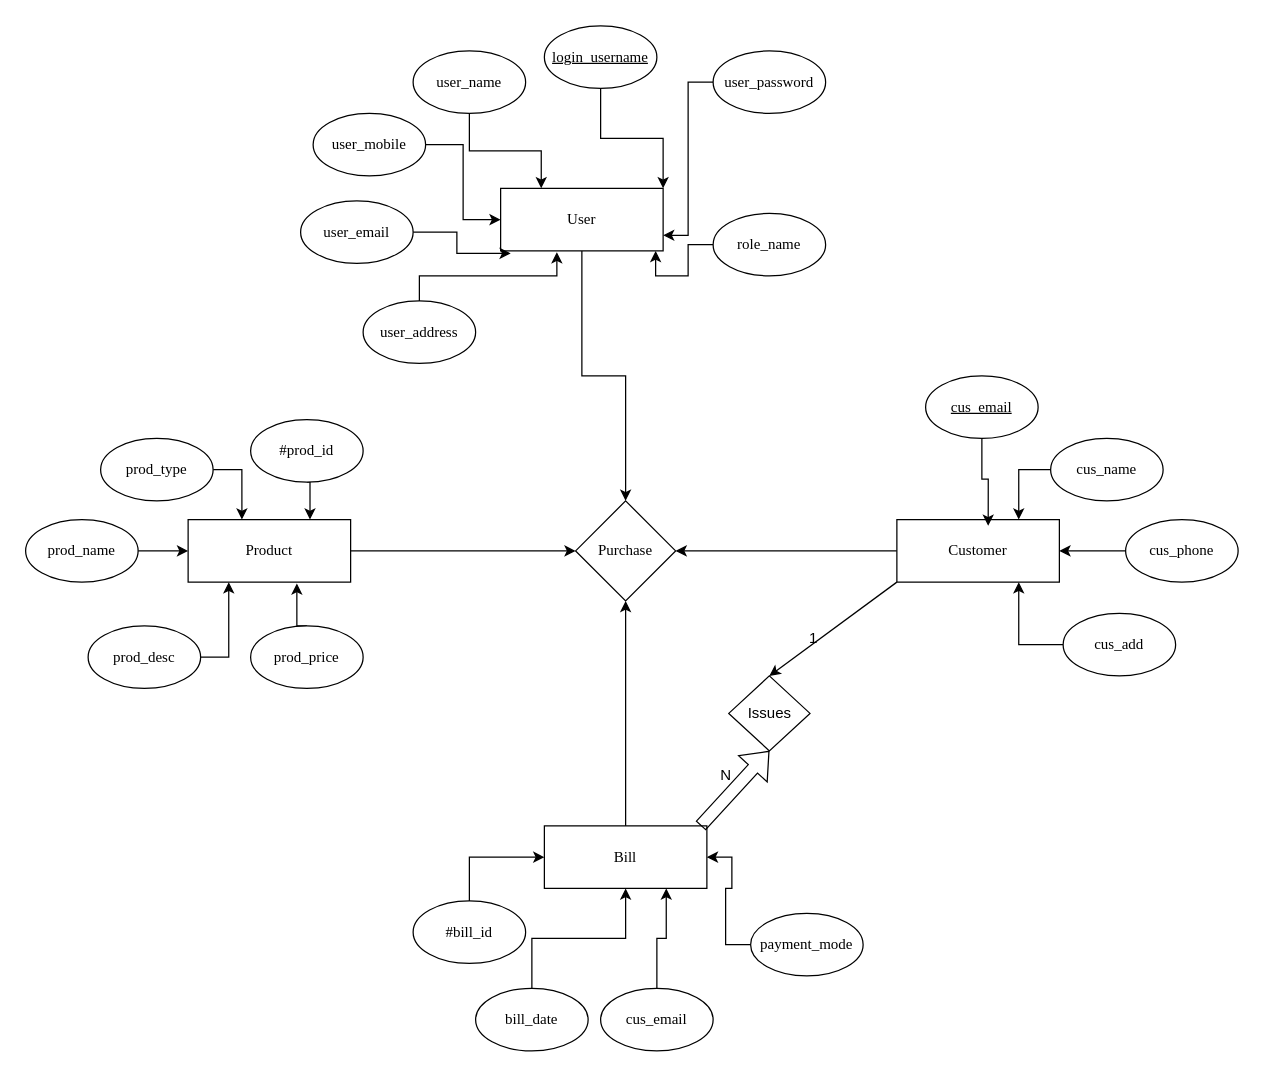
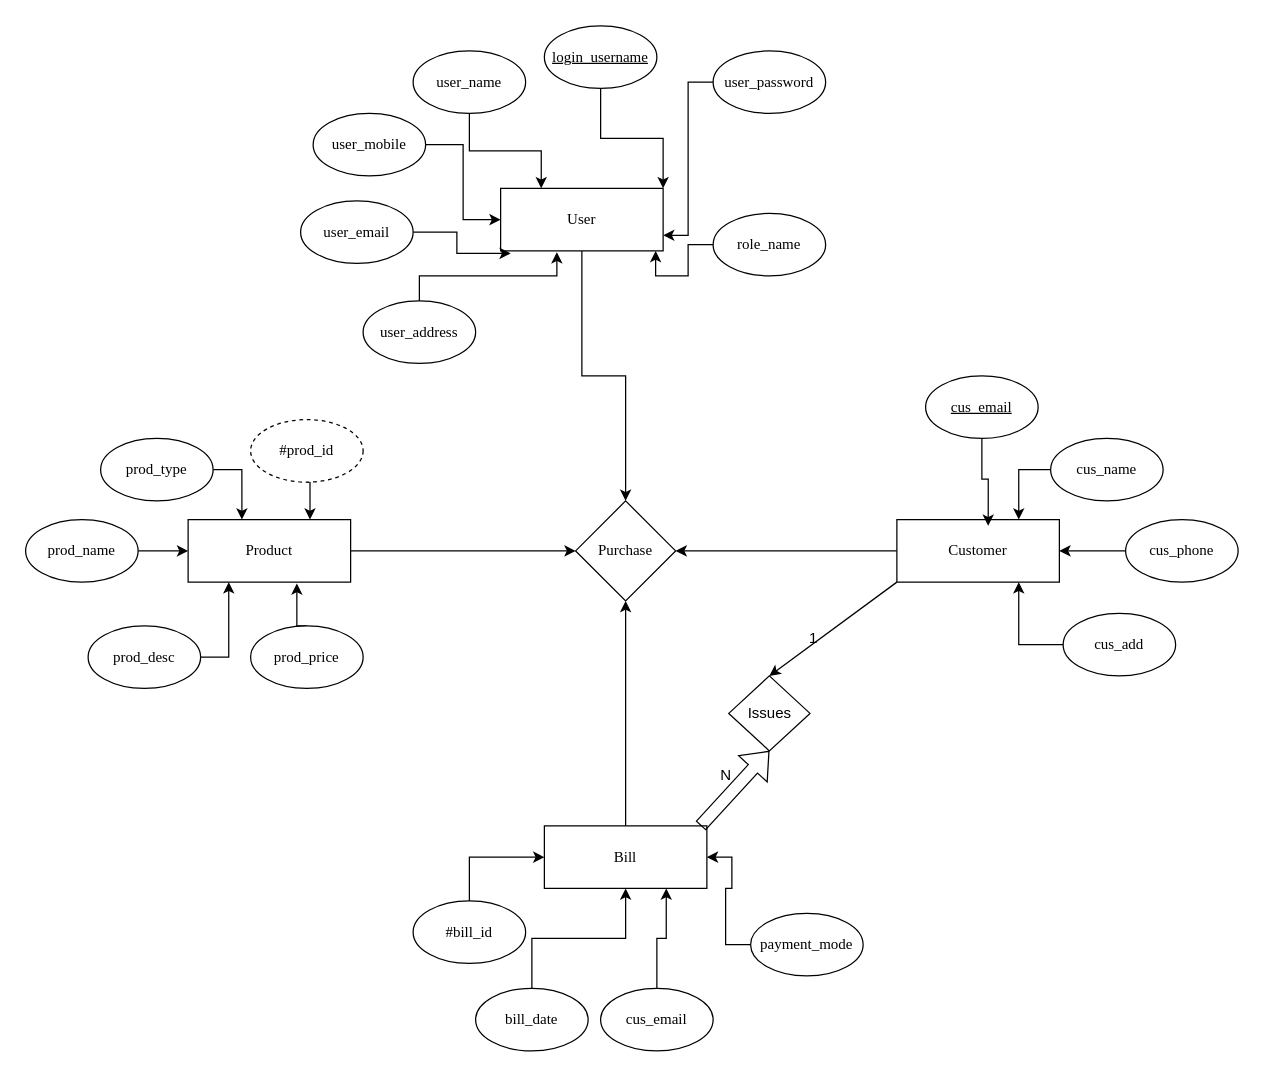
(307, 451) -> (307, 451)
